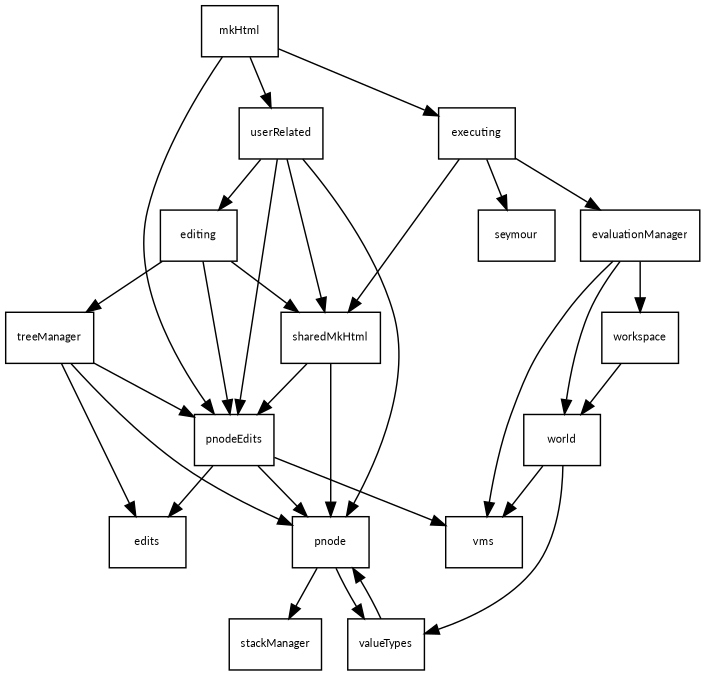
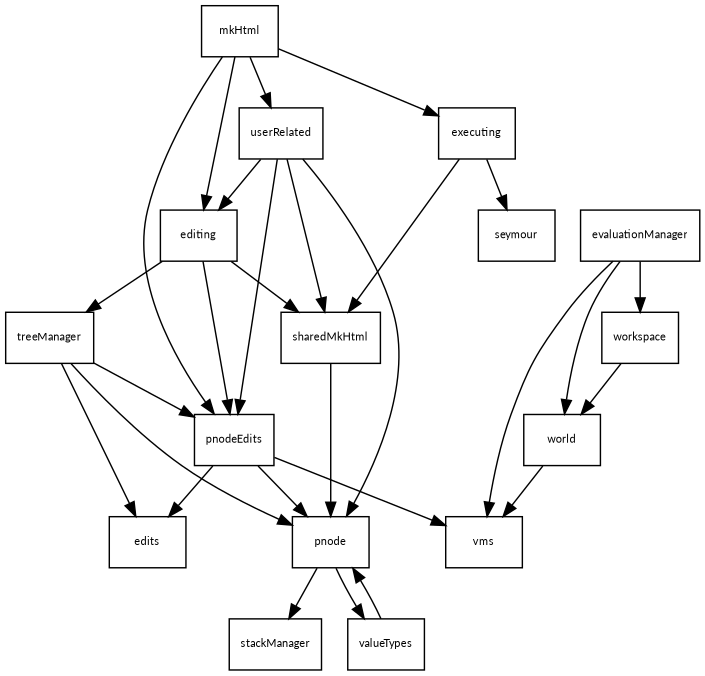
none -> (221, 126)
(552, 180) -> none
(287, 384) -> none
(532, 571) -> none
